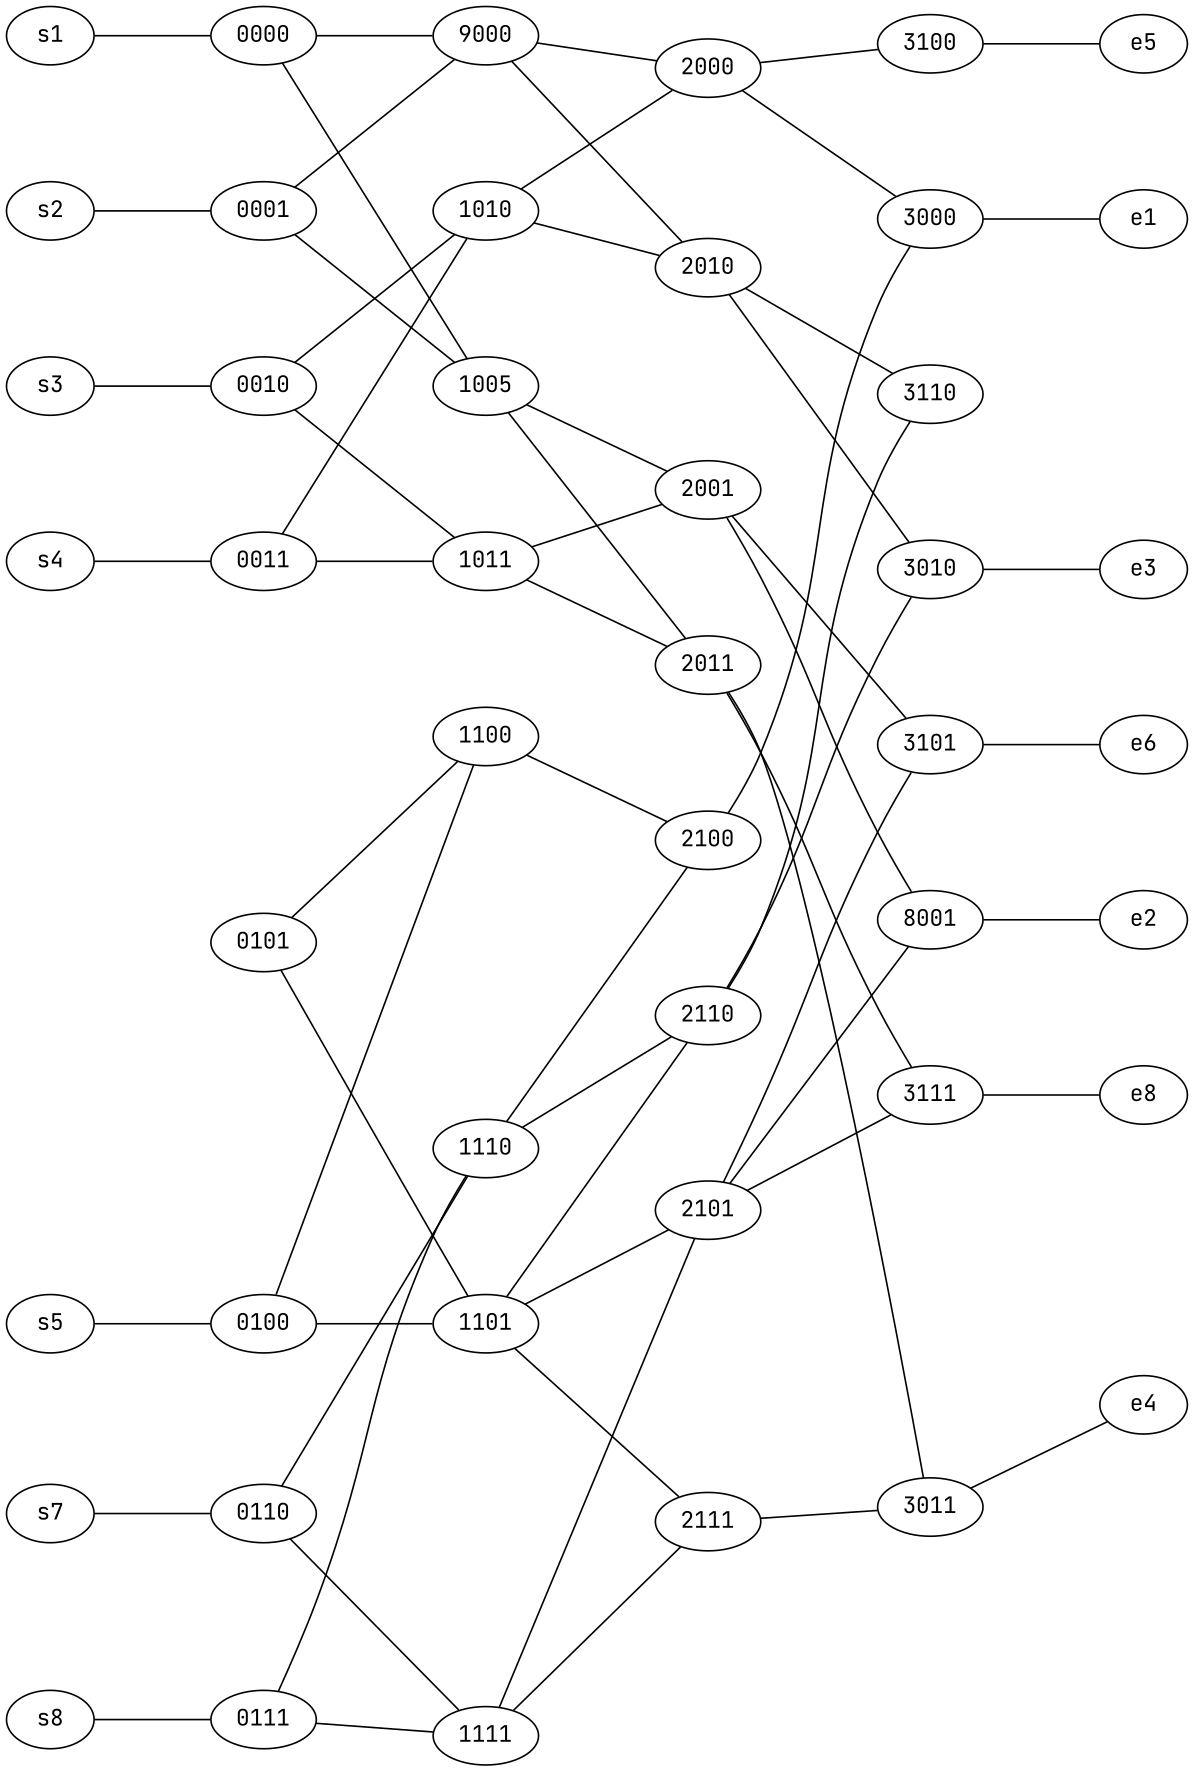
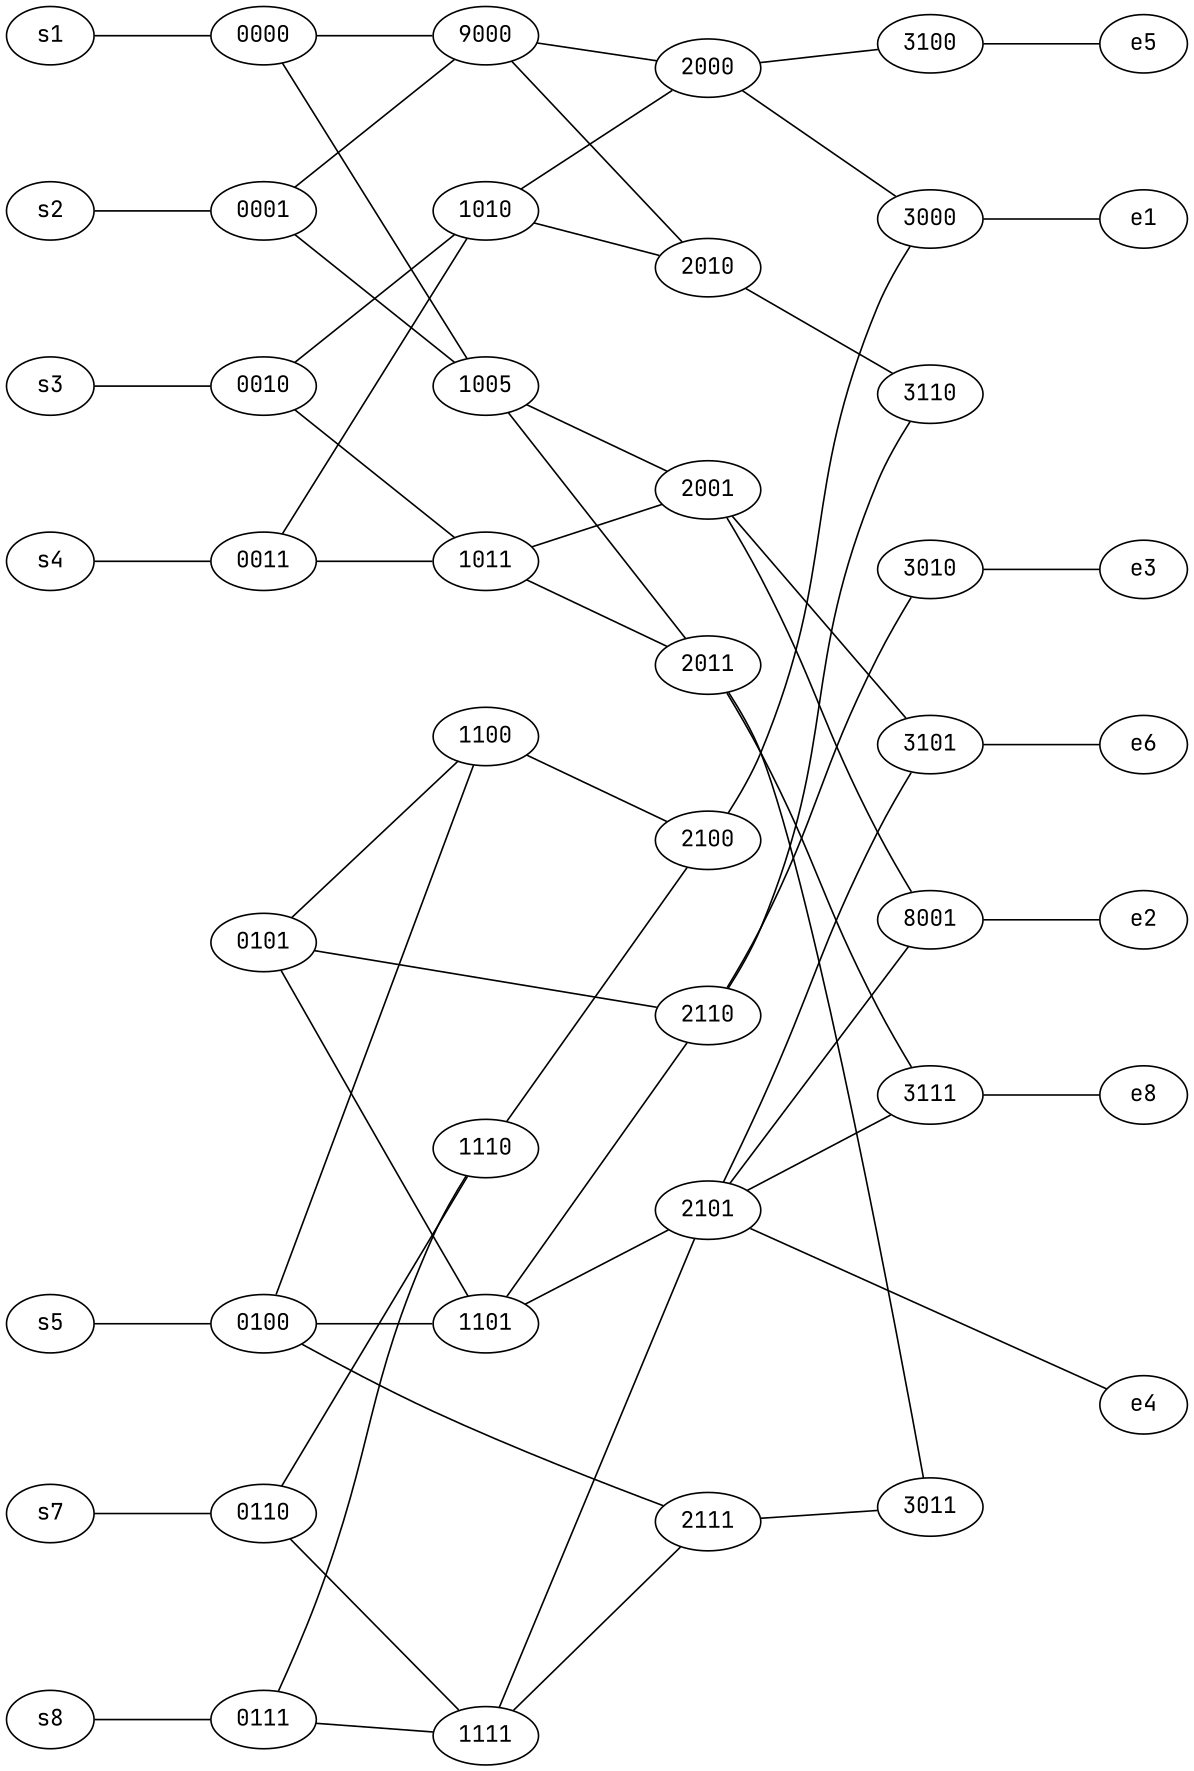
(819, 418) -> none
(597, 1082) -> (486, 979)
(597, 1423) -> (480, 1432)
(1039, 1455) -> (929, 1309)
